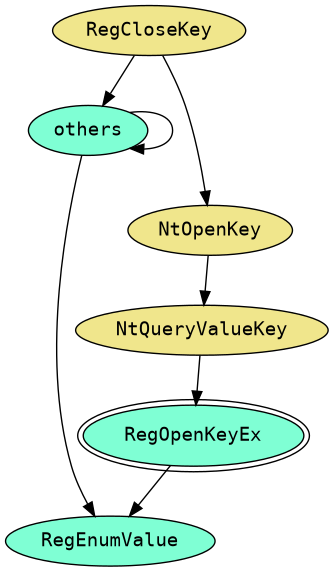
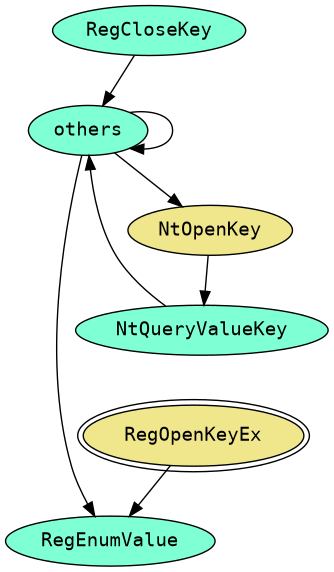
(149, 31) -> (149, 31)
(190, 122) -> (143, 175)
(202, 330) -> (202, 330)
(199, 373) -> (111, 247)
(194, 436) -> (194, 436)
